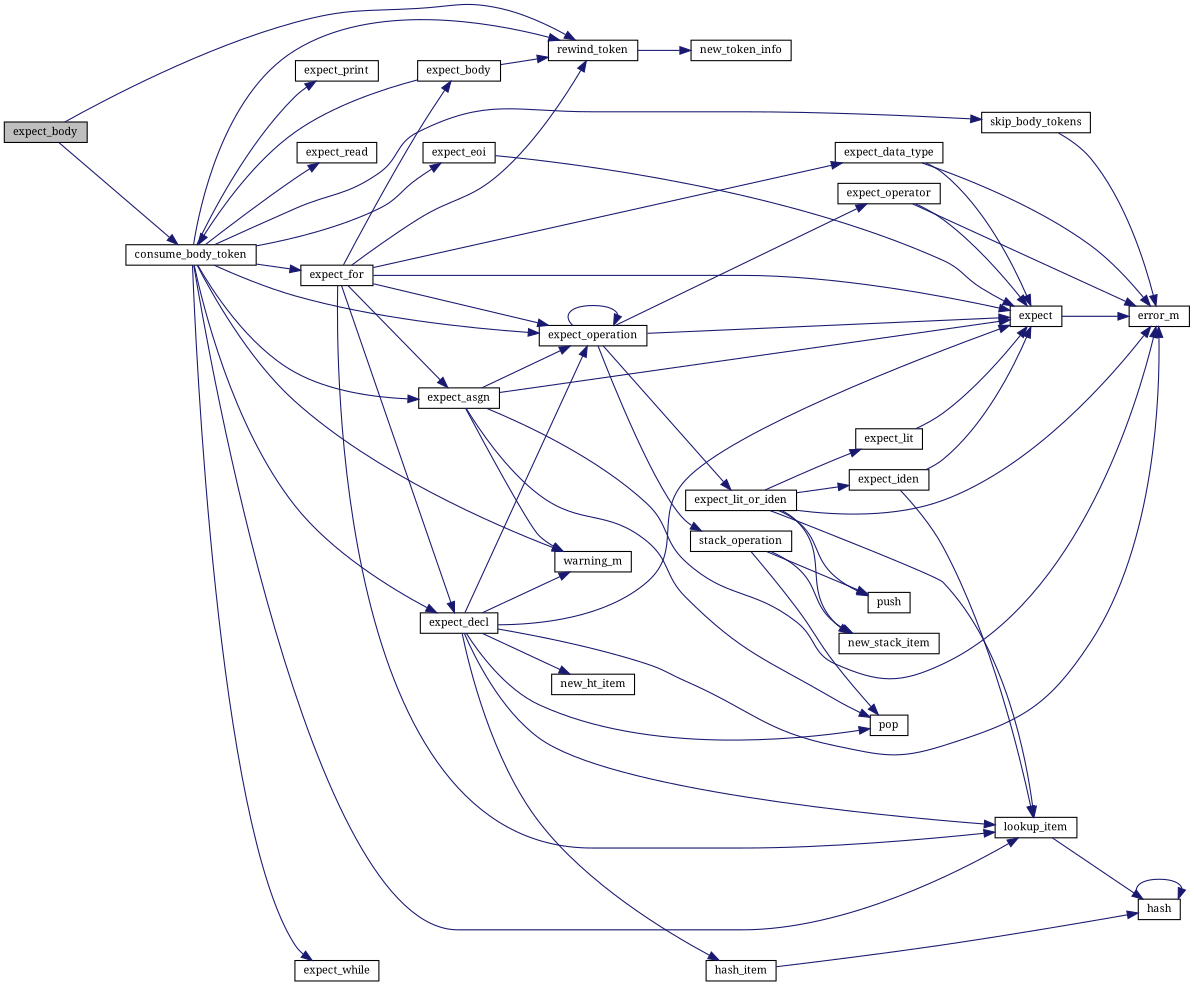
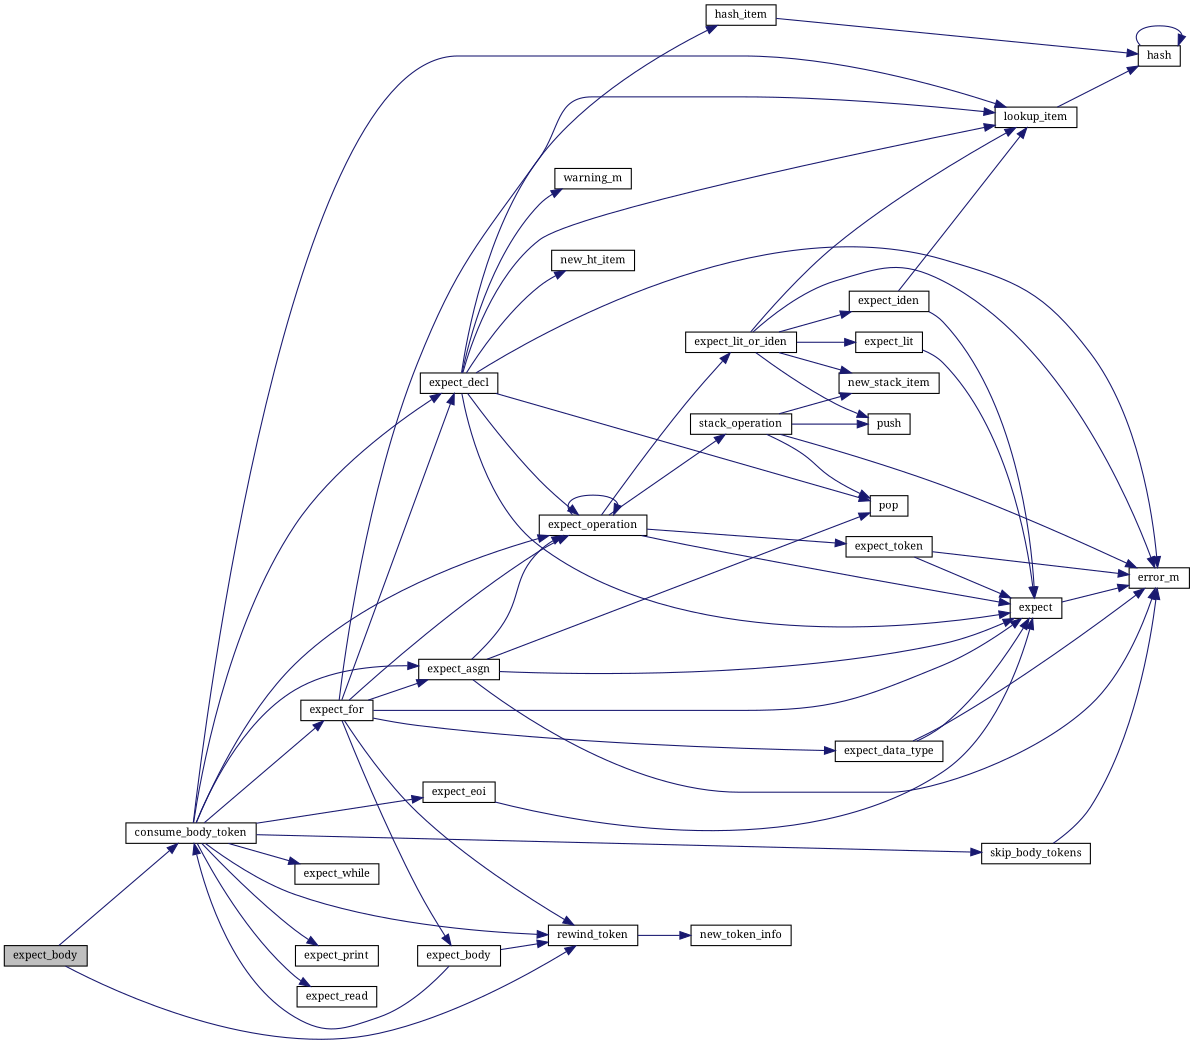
(889, 194) -> (889, 547)
(337, 434) -> none
(505, 481) -> none
none -> (957, 491)
